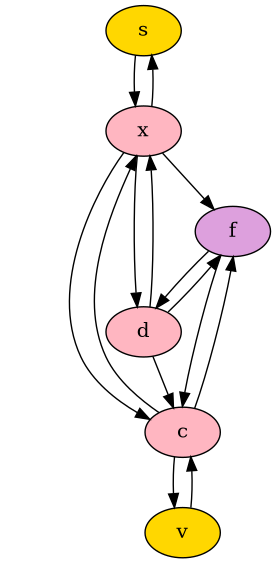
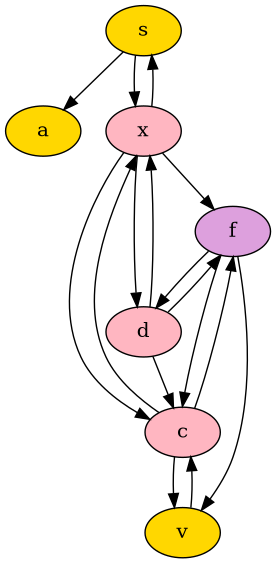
none -> (43, 131)
none -> (247, 381)
